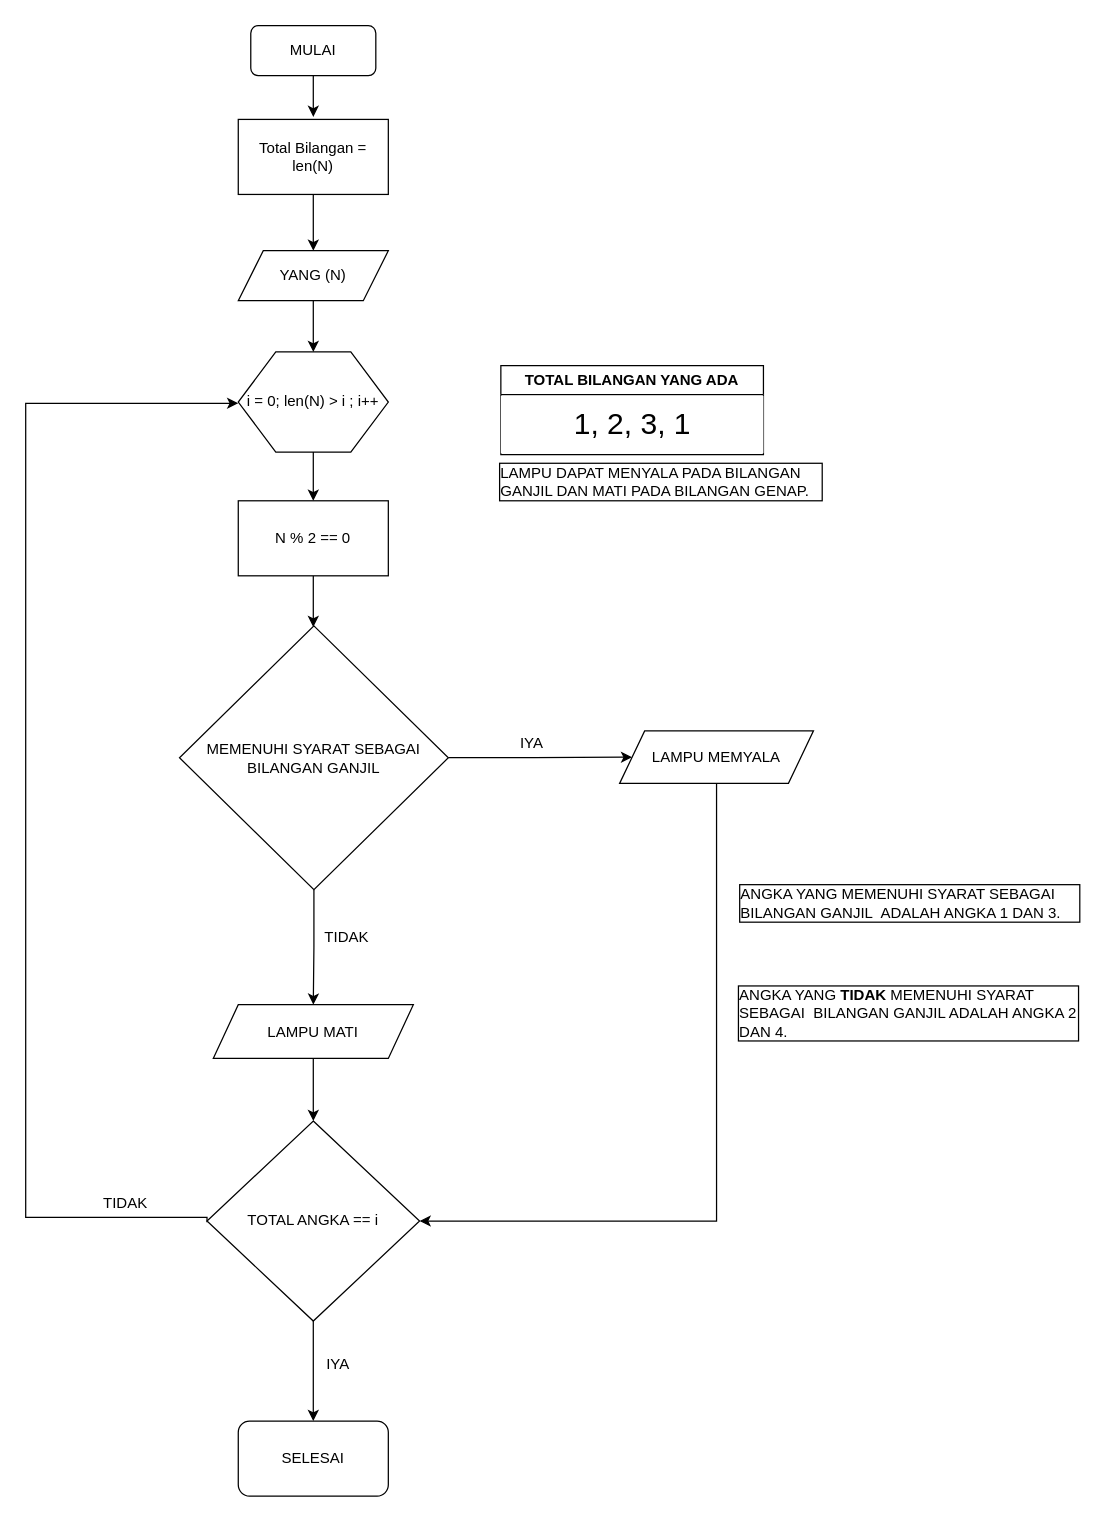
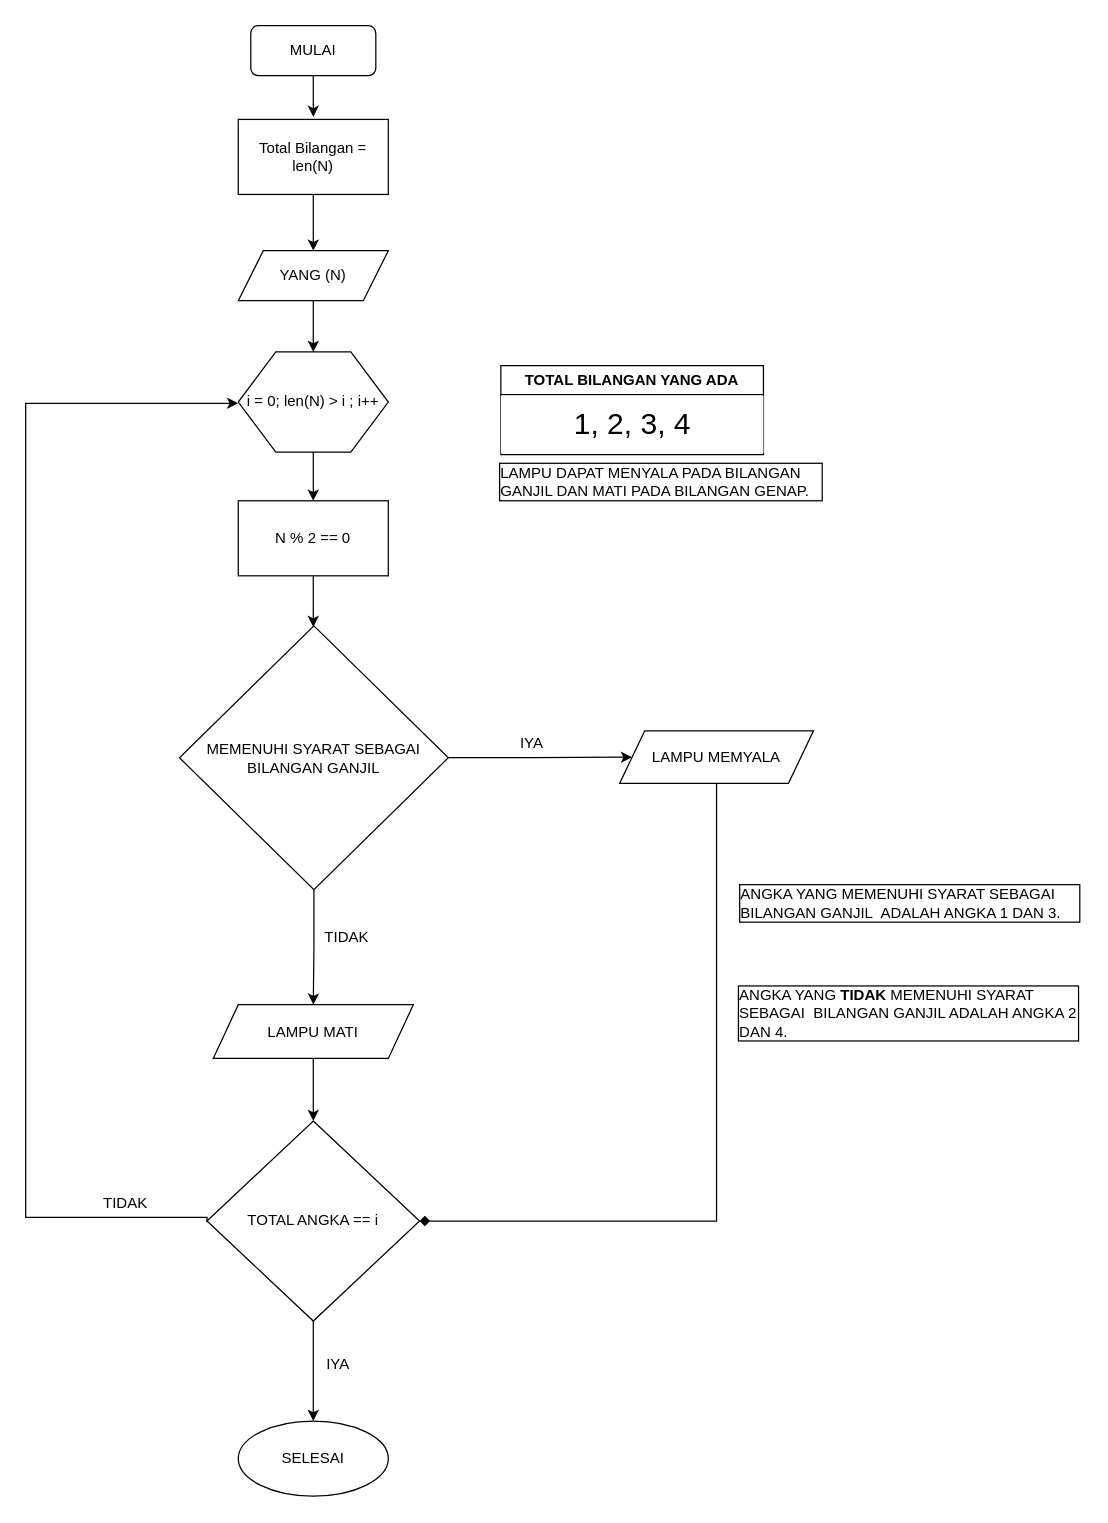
(633, 424) -> (633, 424)
(429, 1221) -> (430, 1221)
(313, 1458) -> (313, 1458)
